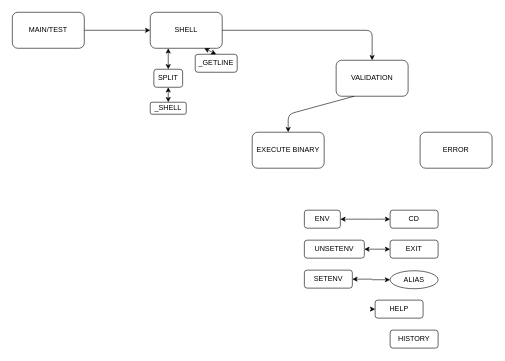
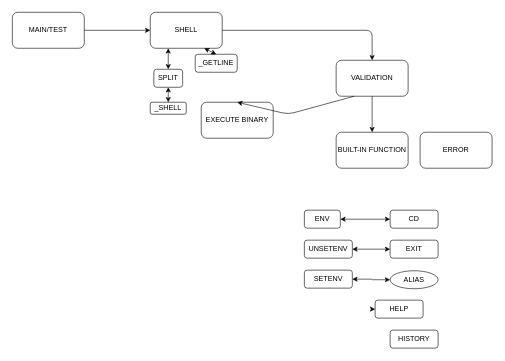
none -> (372, 126)
(288, 150) -> (237, 120)
none -> (372, 150)
(335, 249) -> (329, 249)
